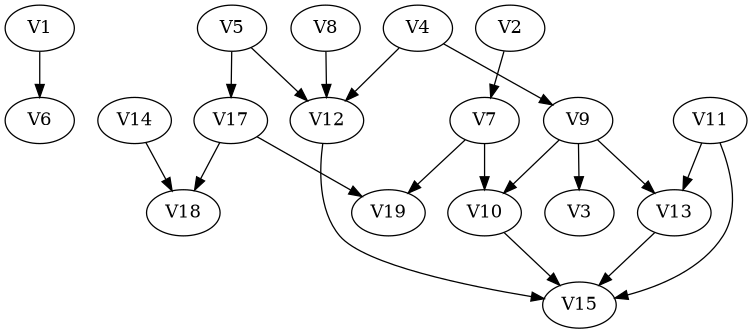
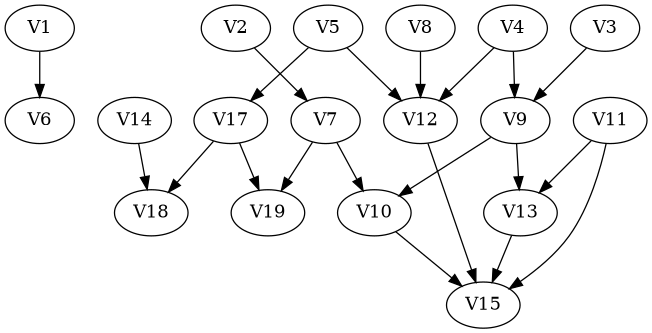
(579, 160) -> (565, 70)
